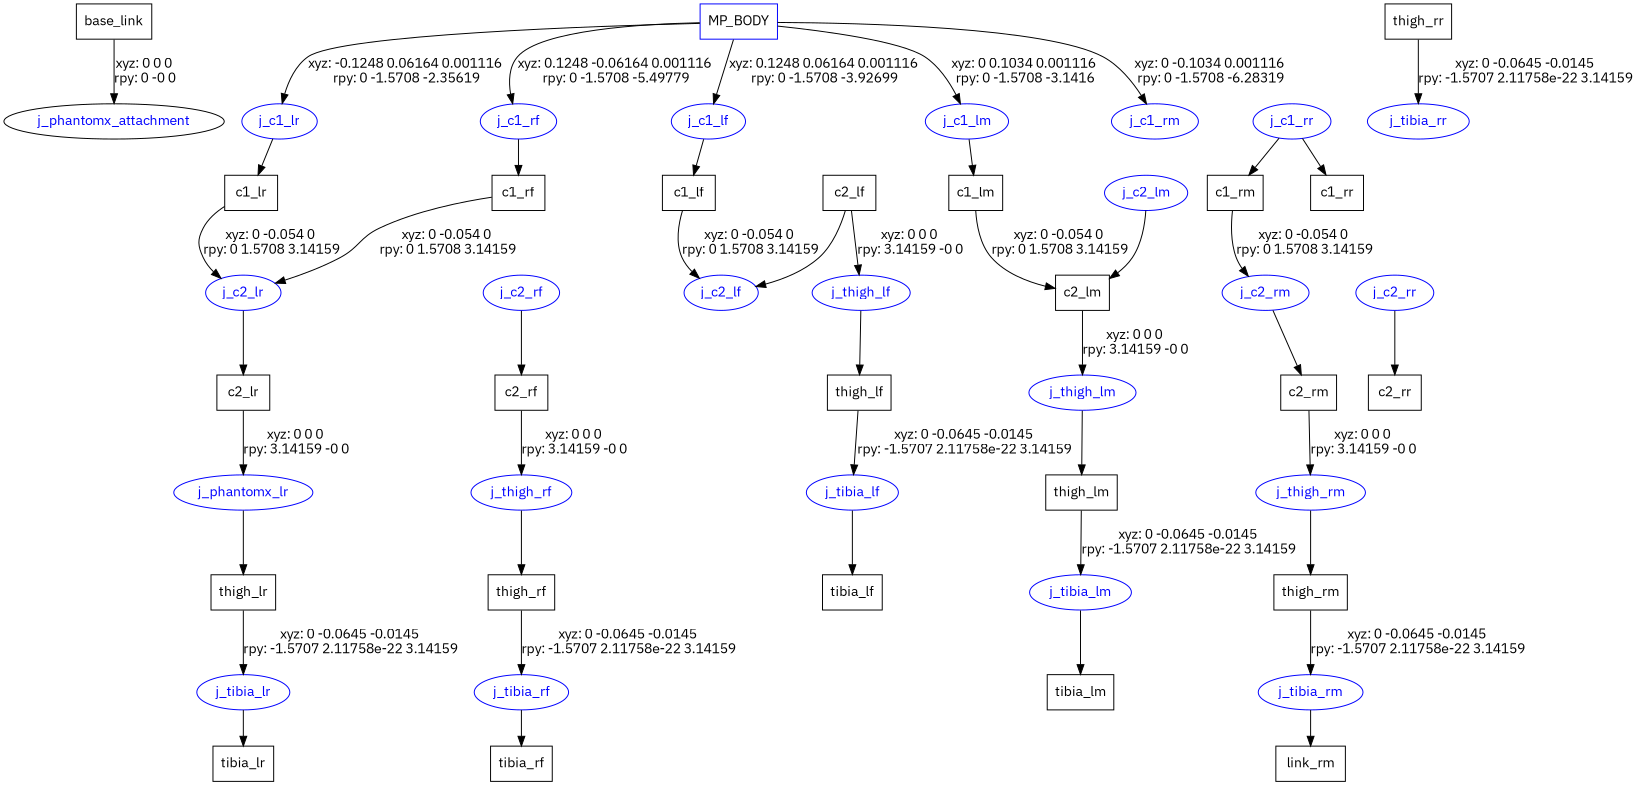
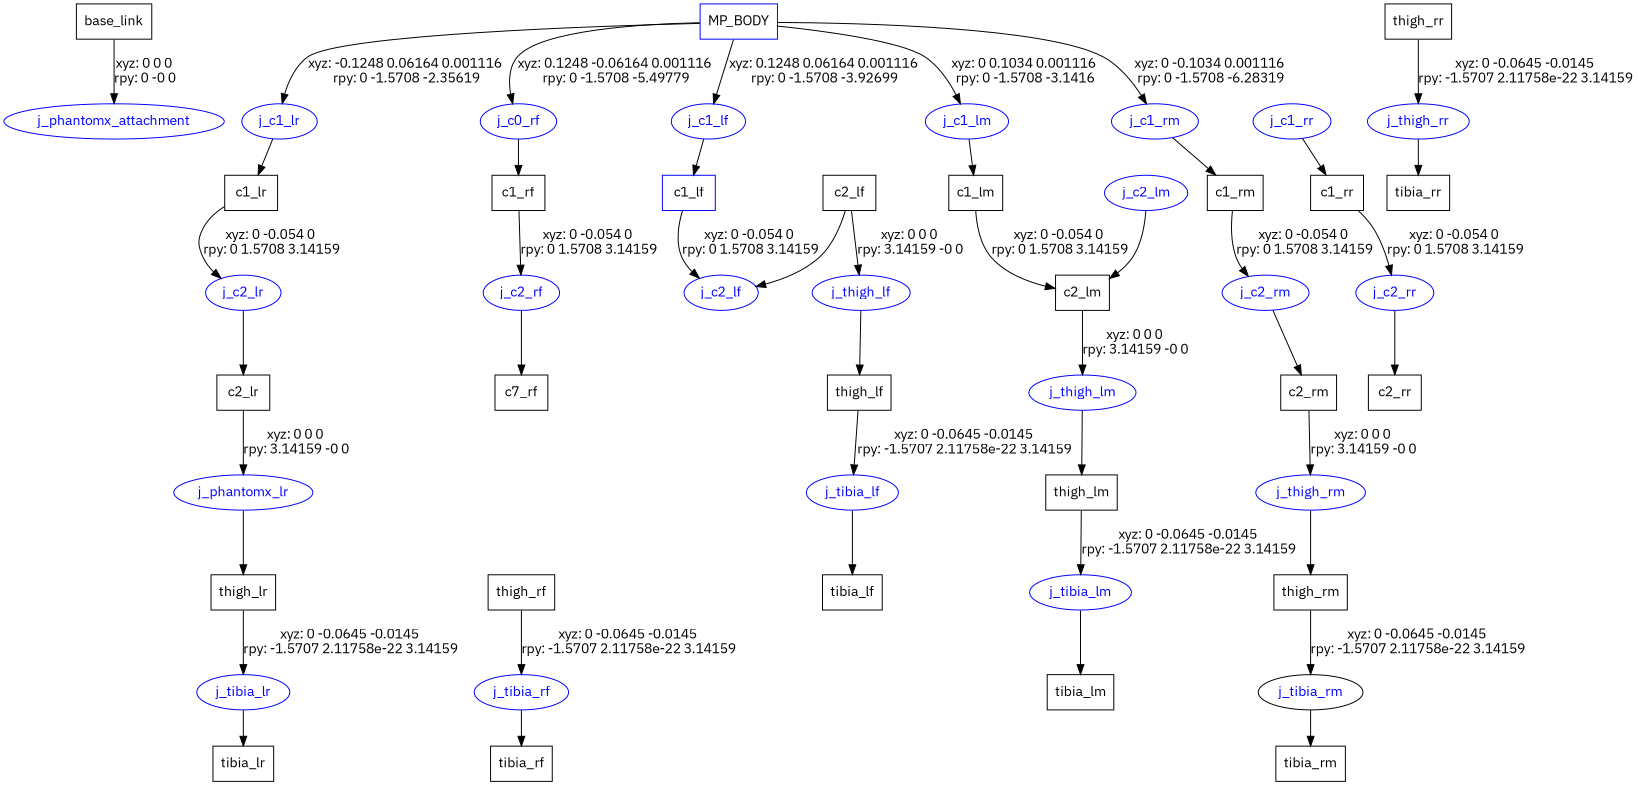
(114, 121) -> (114, 121)
(518, 121) -> (518, 121)
(1418, 121) -> (1418, 121)
(1267, 153) -> (1191, 153)
(689, 193) -> (689, 193)
none -> (1418, 193)
(383, 227) -> (520, 238)
none -> (1378, 236)
(521, 393) -> (521, 393)
(521, 493) -> none
(1311, 692) -> (1311, 692)
(1311, 764) -> (1311, 764)
